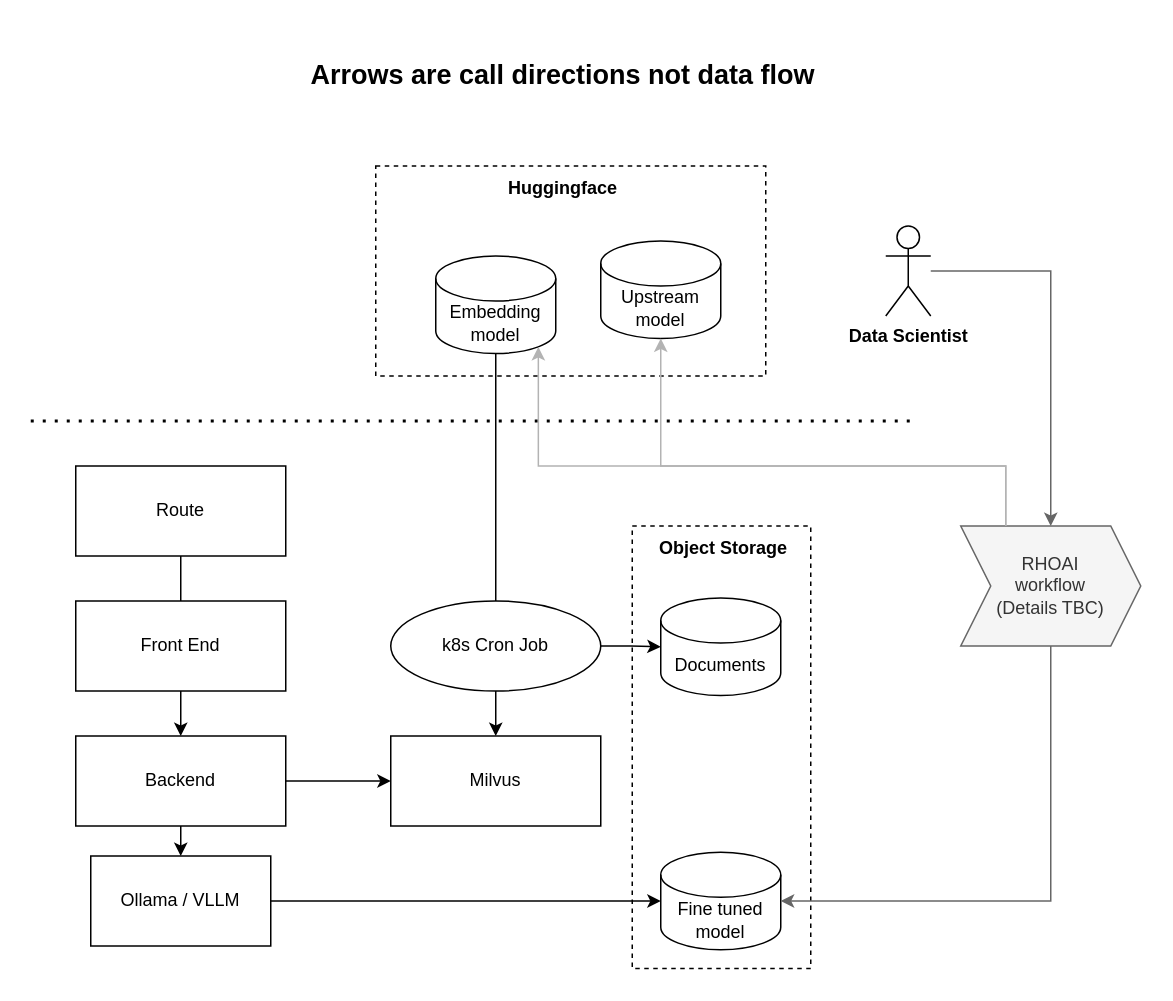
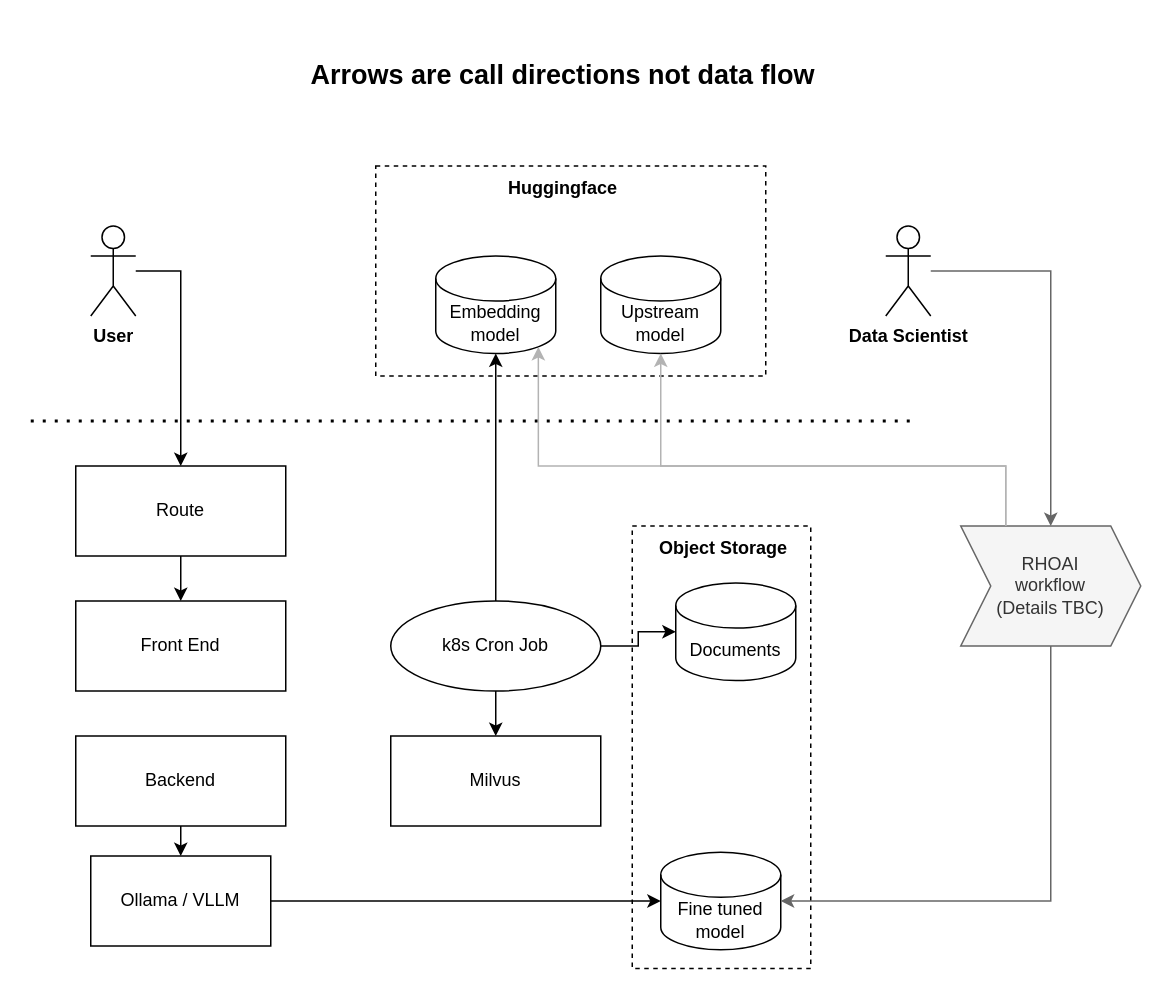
none -> (113, 271)
(661, 290) -> (661, 305)
none -> (181, 341)
(496, 360) -> (496, 365)
(181, 593) -> (181, 589)
(721, 647) -> (736, 632)
(181, 719) -> none
(333, 781) -> none
